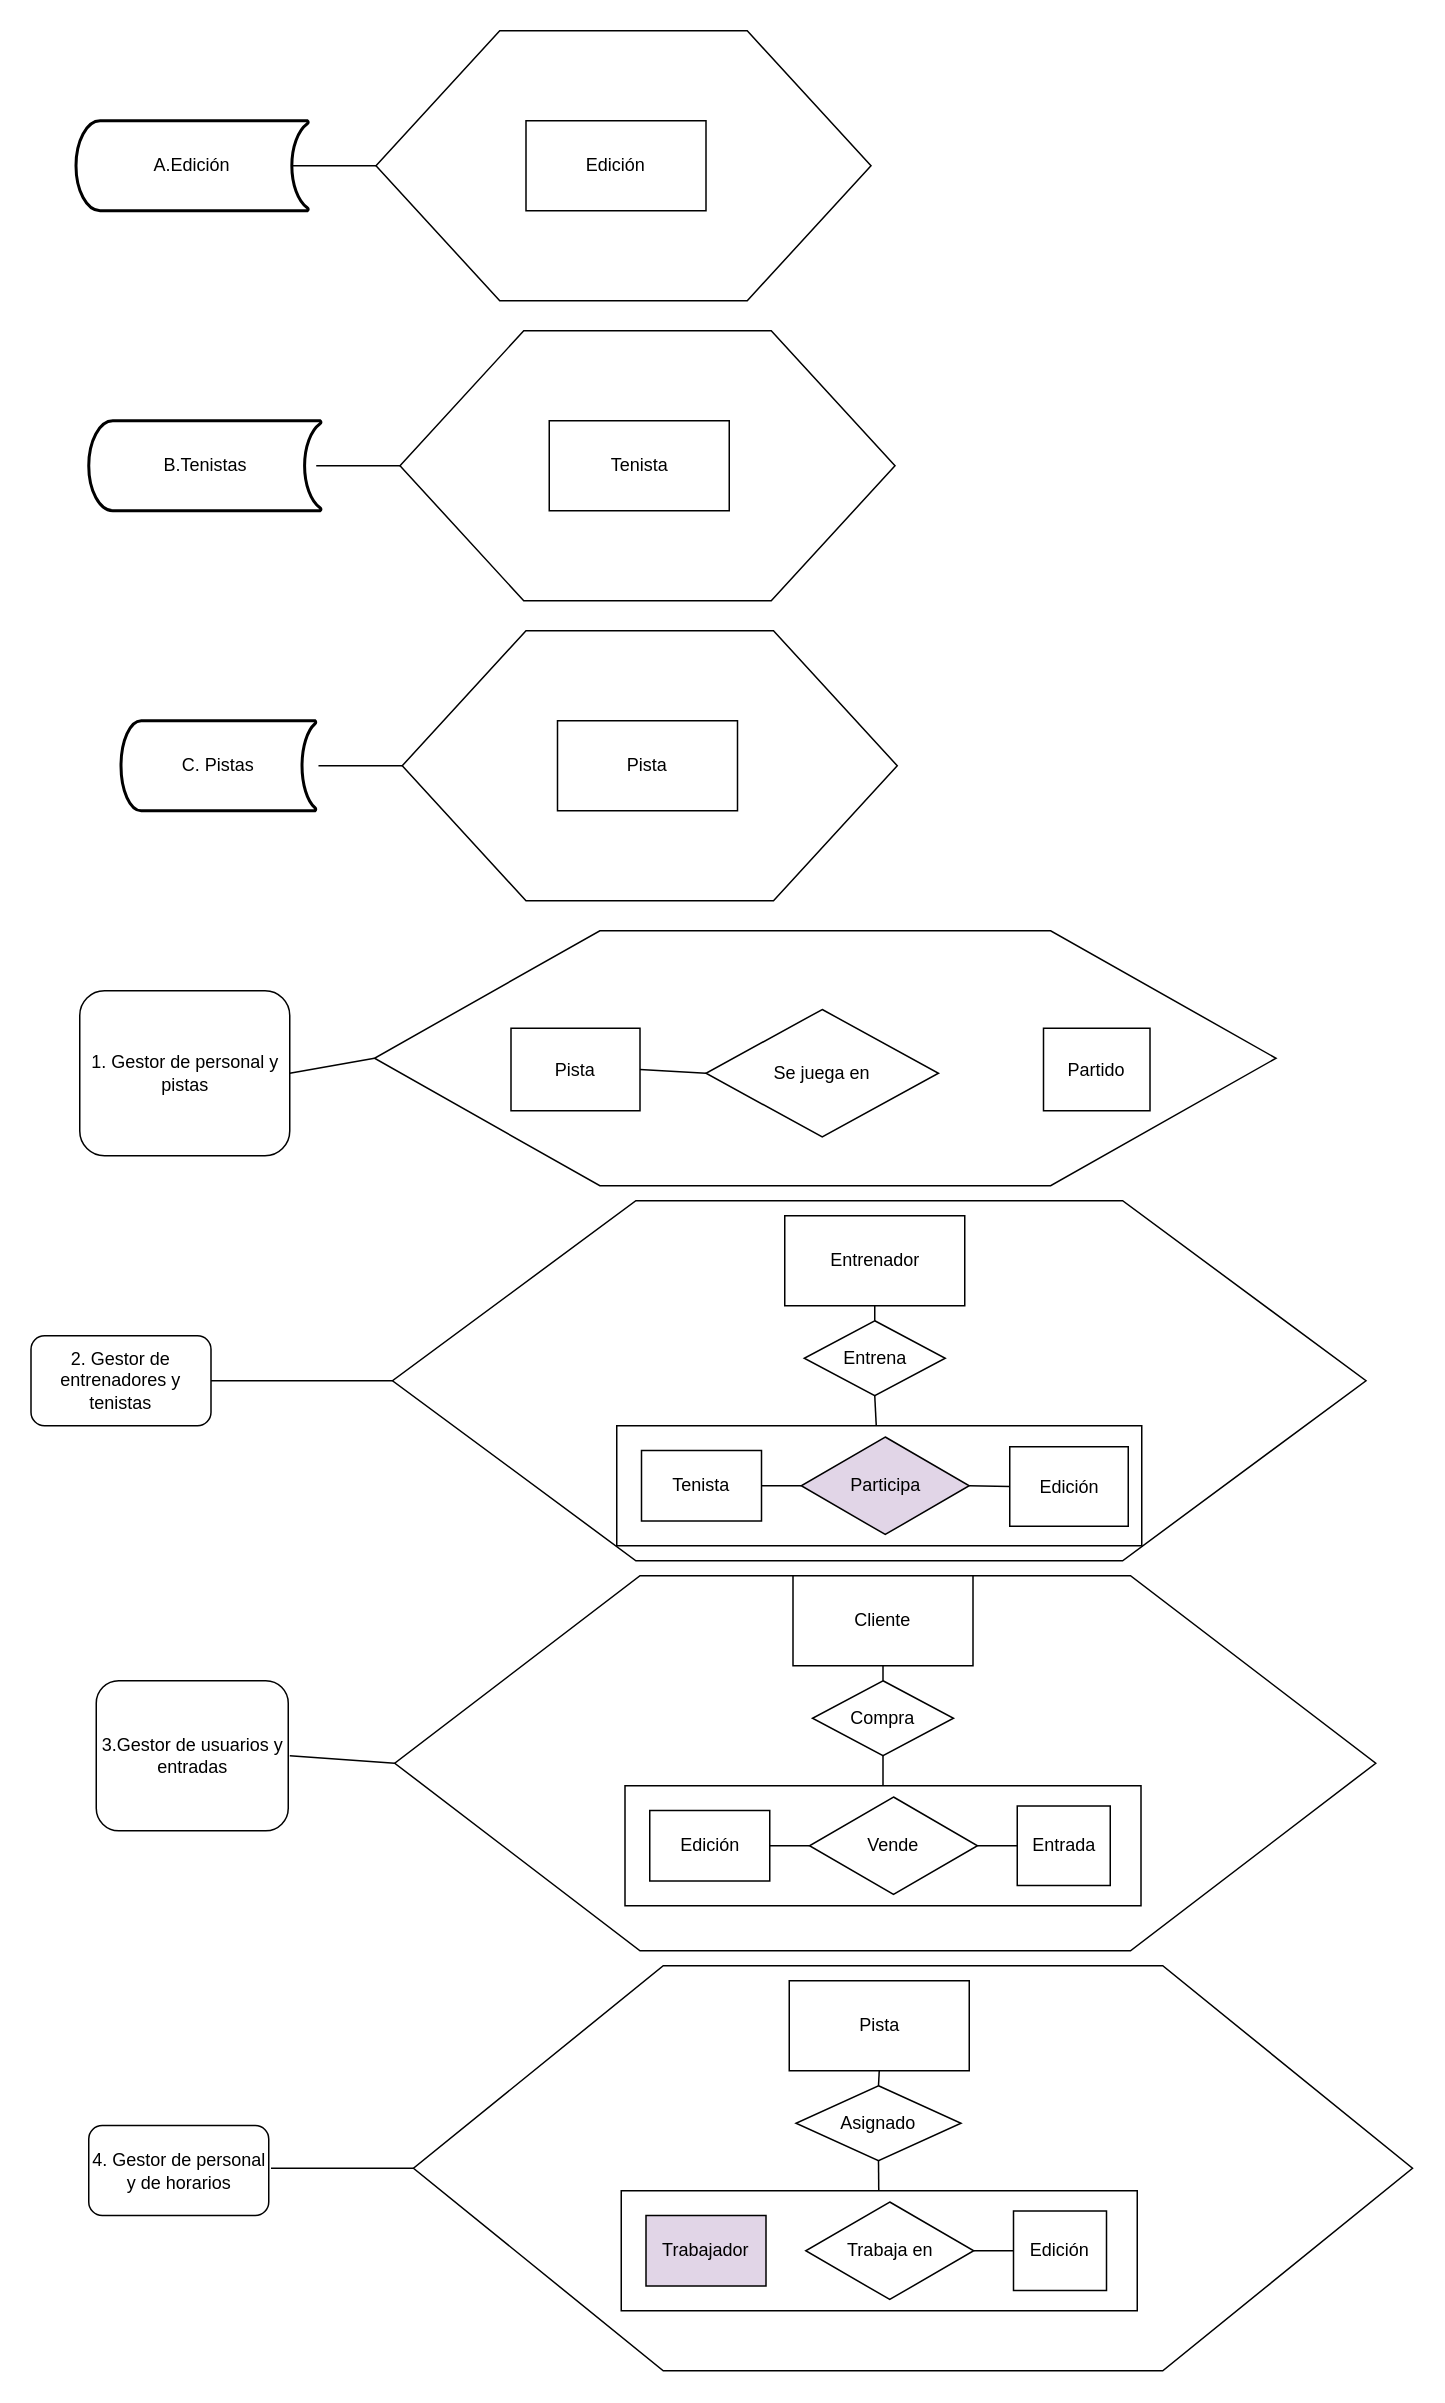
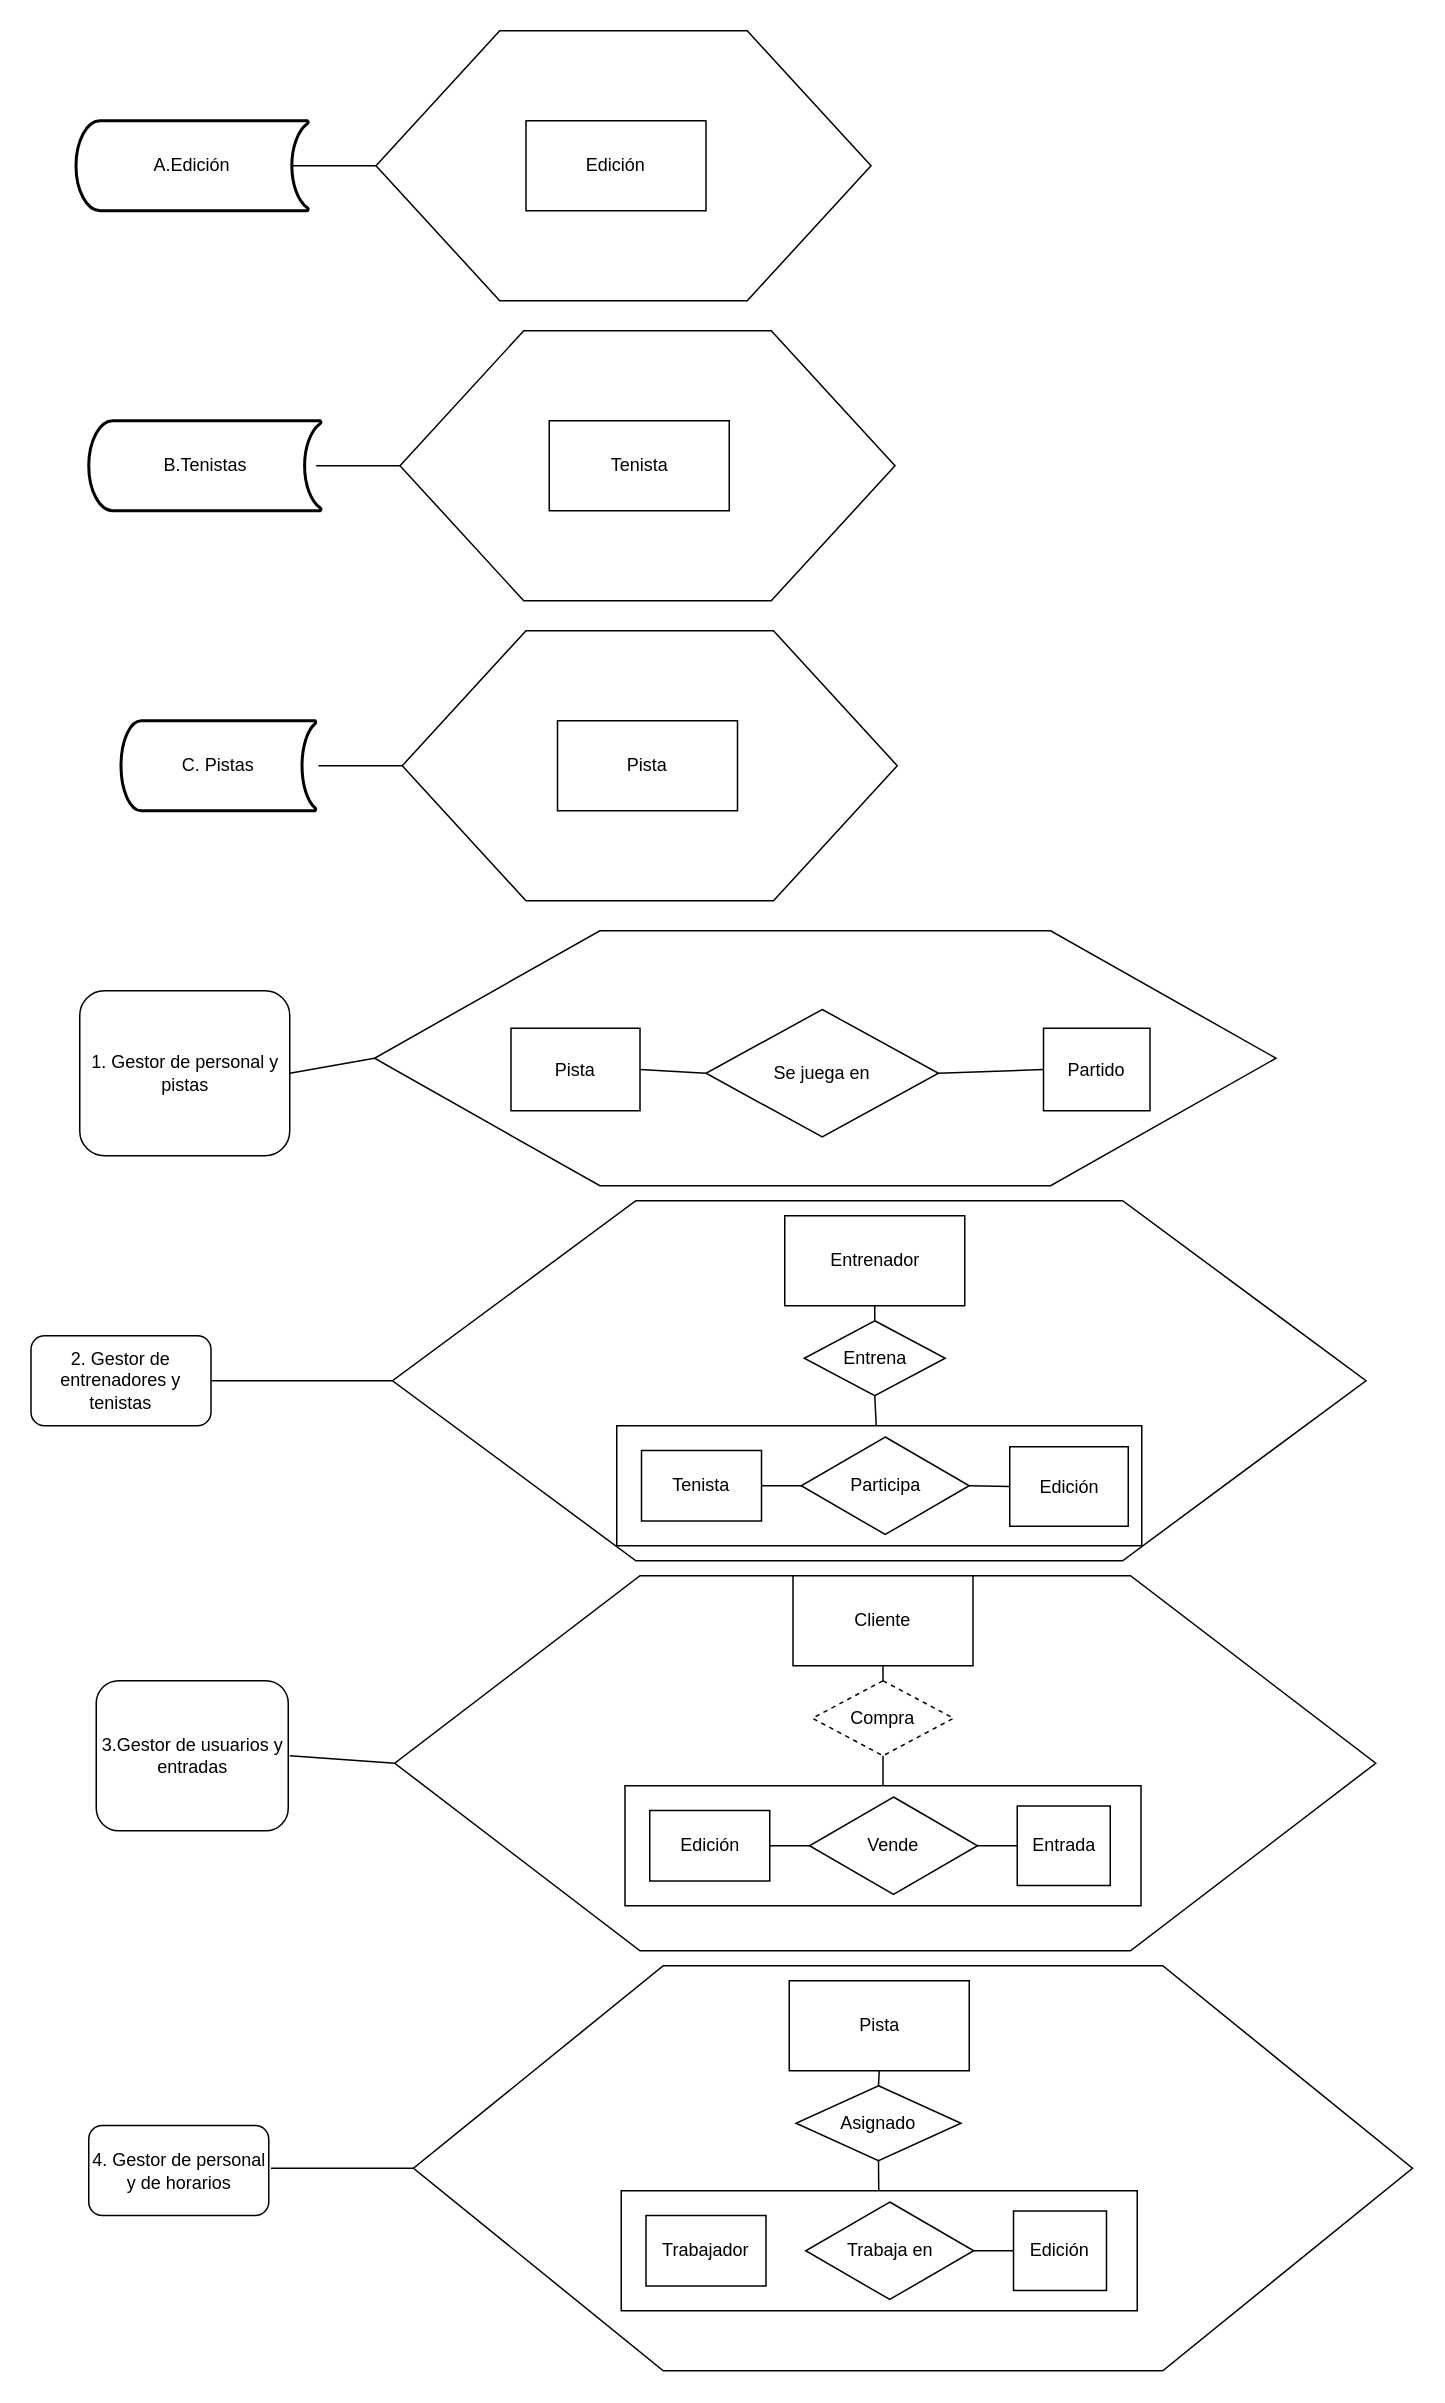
none -> (991, 1071)
(885, 1486) -> (885, 1486)
(883, 1718) -> (883, 1718)
(706, 2251) -> (706, 2251)
